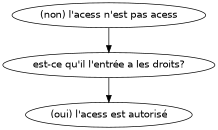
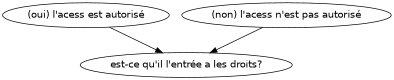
(109, 15) -> (287, 15)
(109, 87) -> (133, 39)
